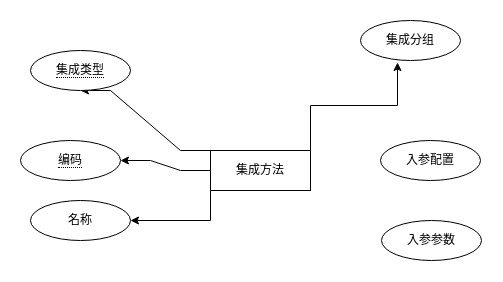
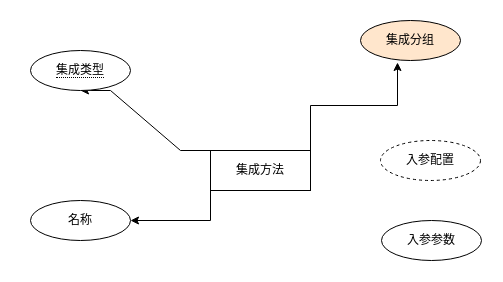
(411, 41) -> (411, 41)
(71, 161) -> none
(431, 161) -> (431, 161)
(169, 167) -> none
